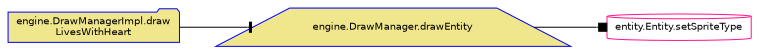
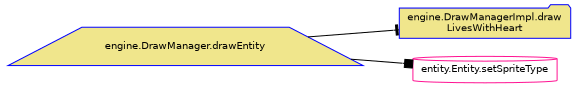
(213, 27) -> (351, 34)
